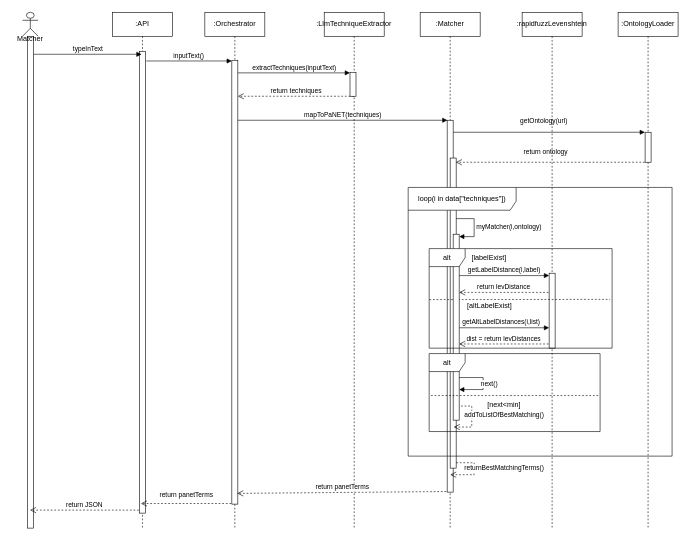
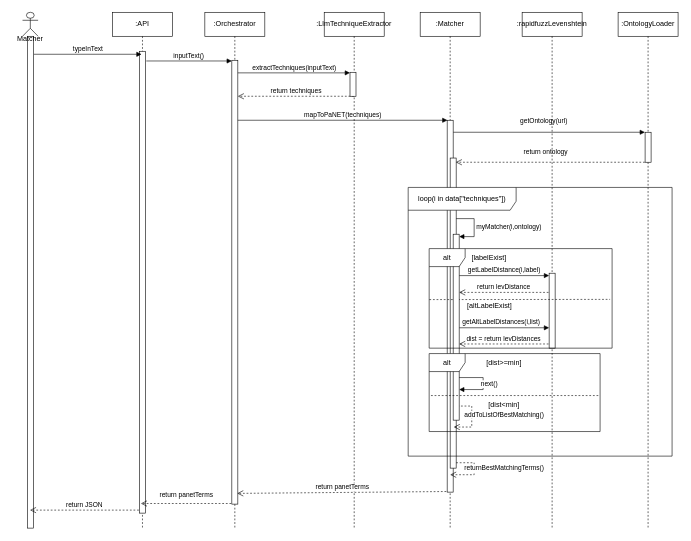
none -> (504, 363)
(504, 405) -> (504, 405)
